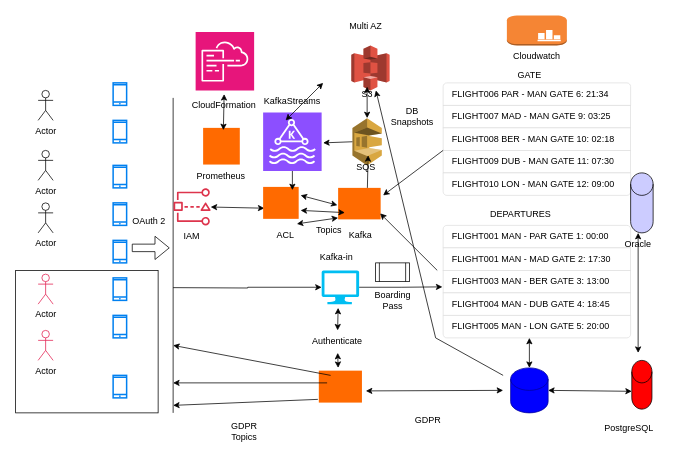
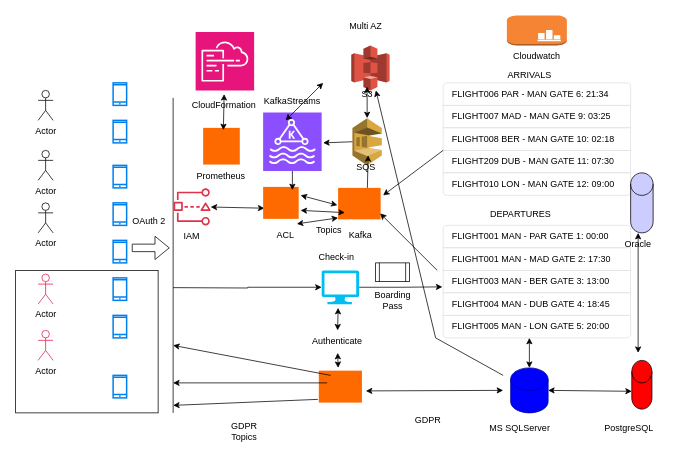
(530, 75) -> (530, 75)
(412, 117) -> none
(528, 162) -> (528, 162)
(336, 258) -> (336, 258)
none -> (520, 428)
